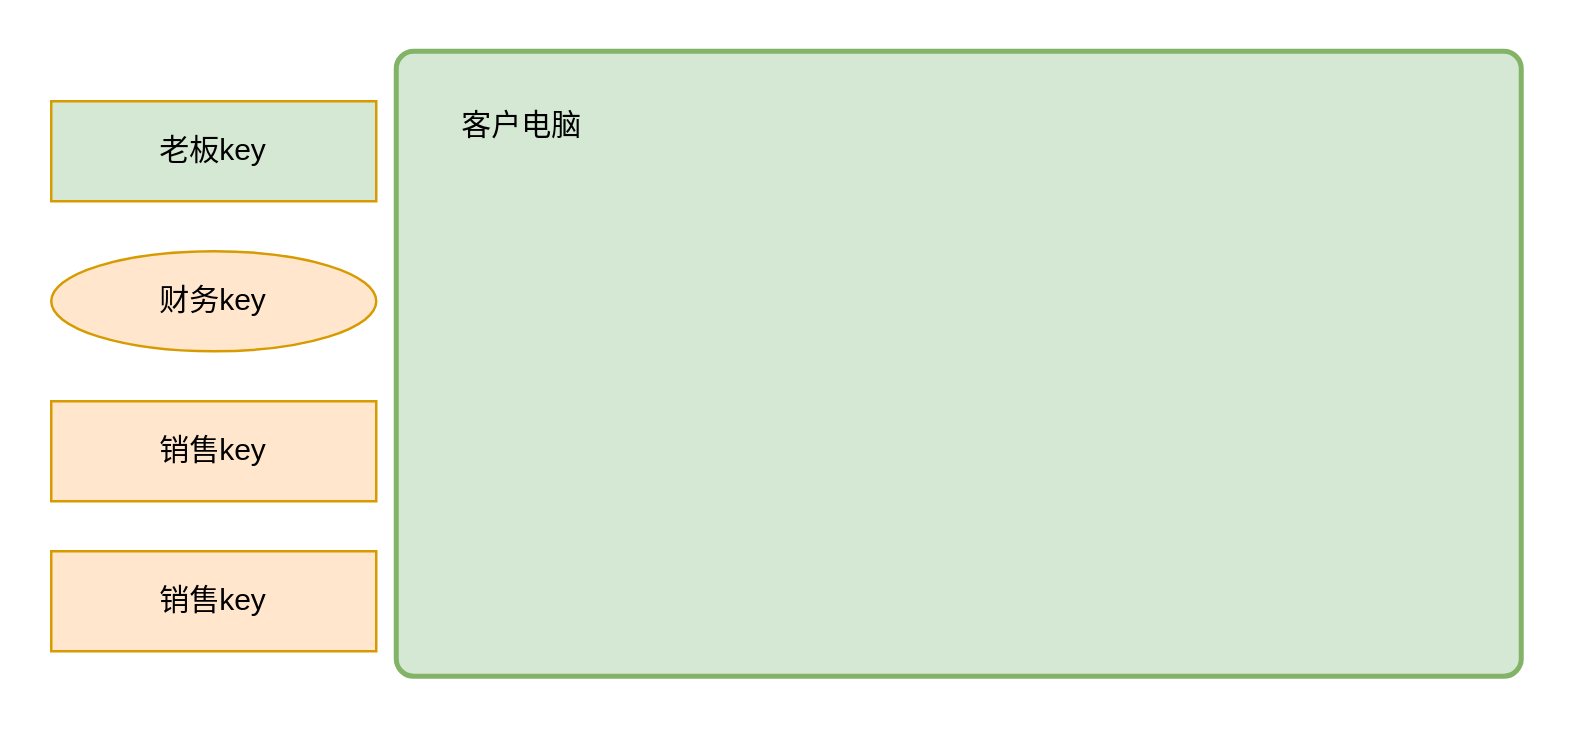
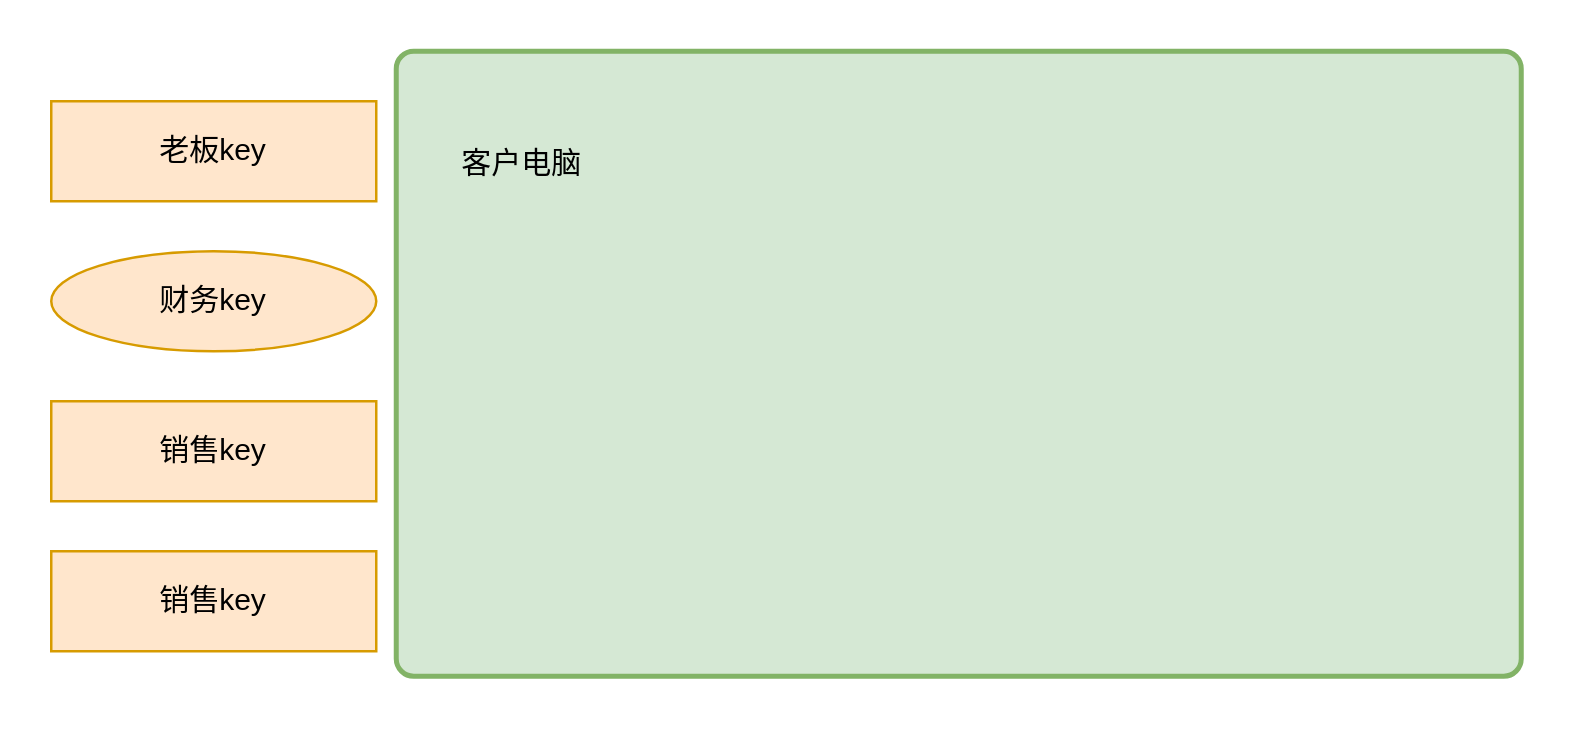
(521, 126) -> (521, 164)
(214, 151) -> (214, 151)
